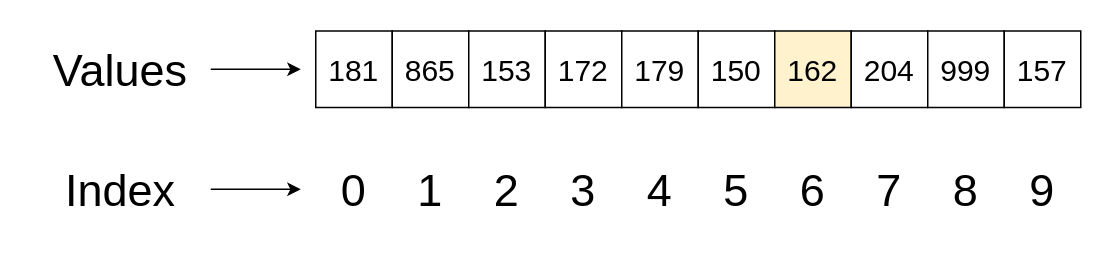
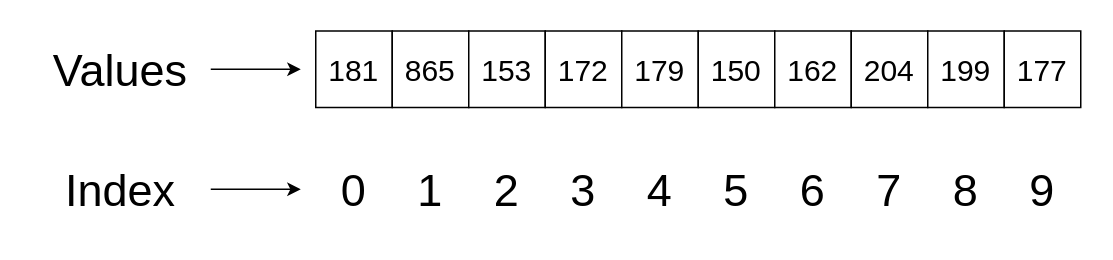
(813, 69) -> (813, 69)
(966, 70) -> (966, 70)
(1043, 70) -> (1043, 70)
